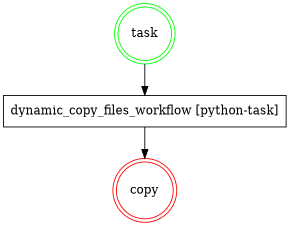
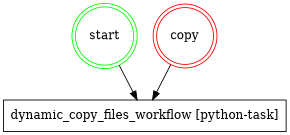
(145, 34) -> (105, 36)
(145, 138) -> (164, 78)
